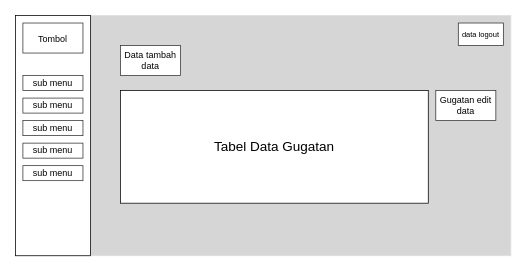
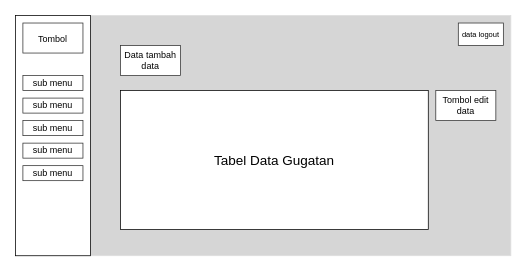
(465, 105) -> (465, 105)
(274, 147) -> (274, 160)
